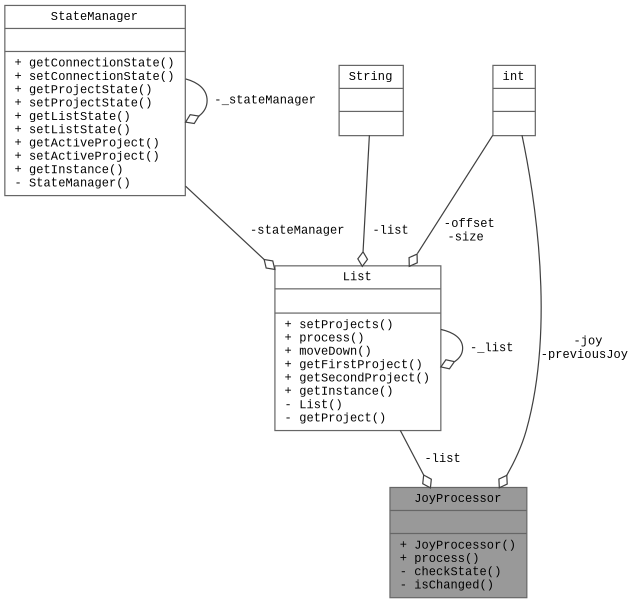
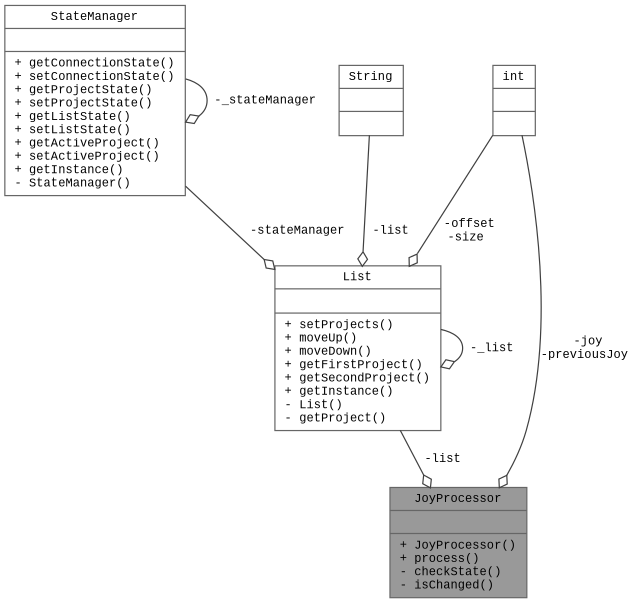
(325, 338) -> (322, 338)
